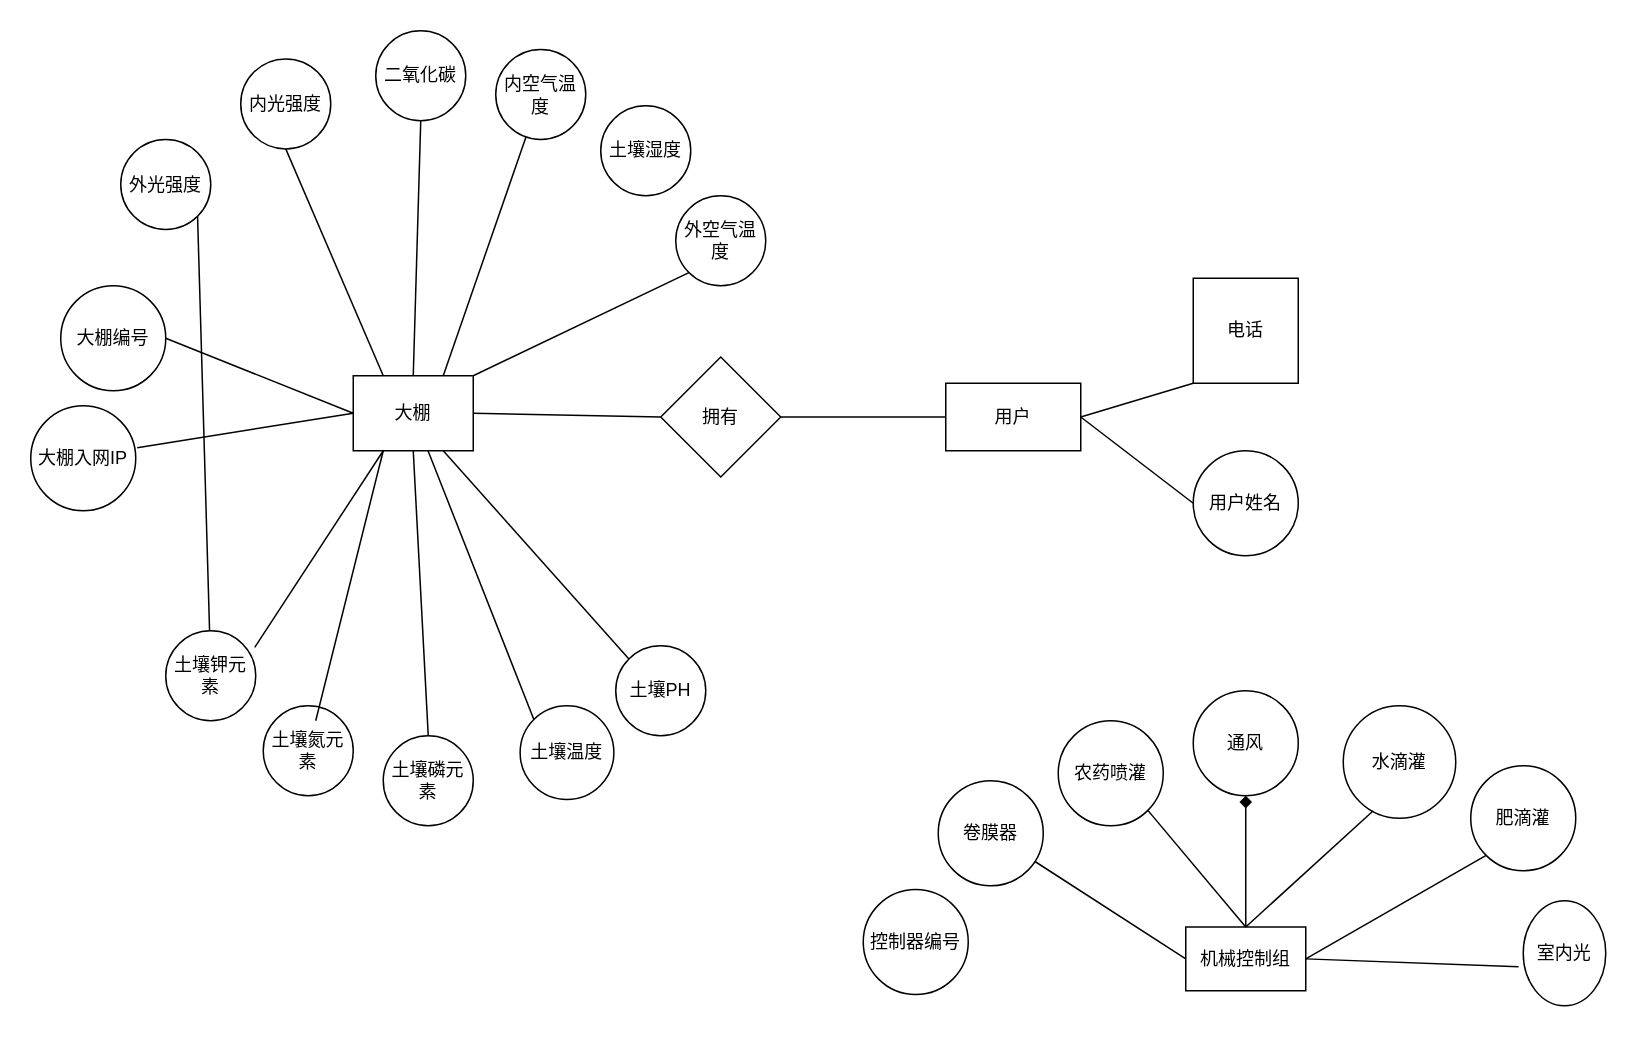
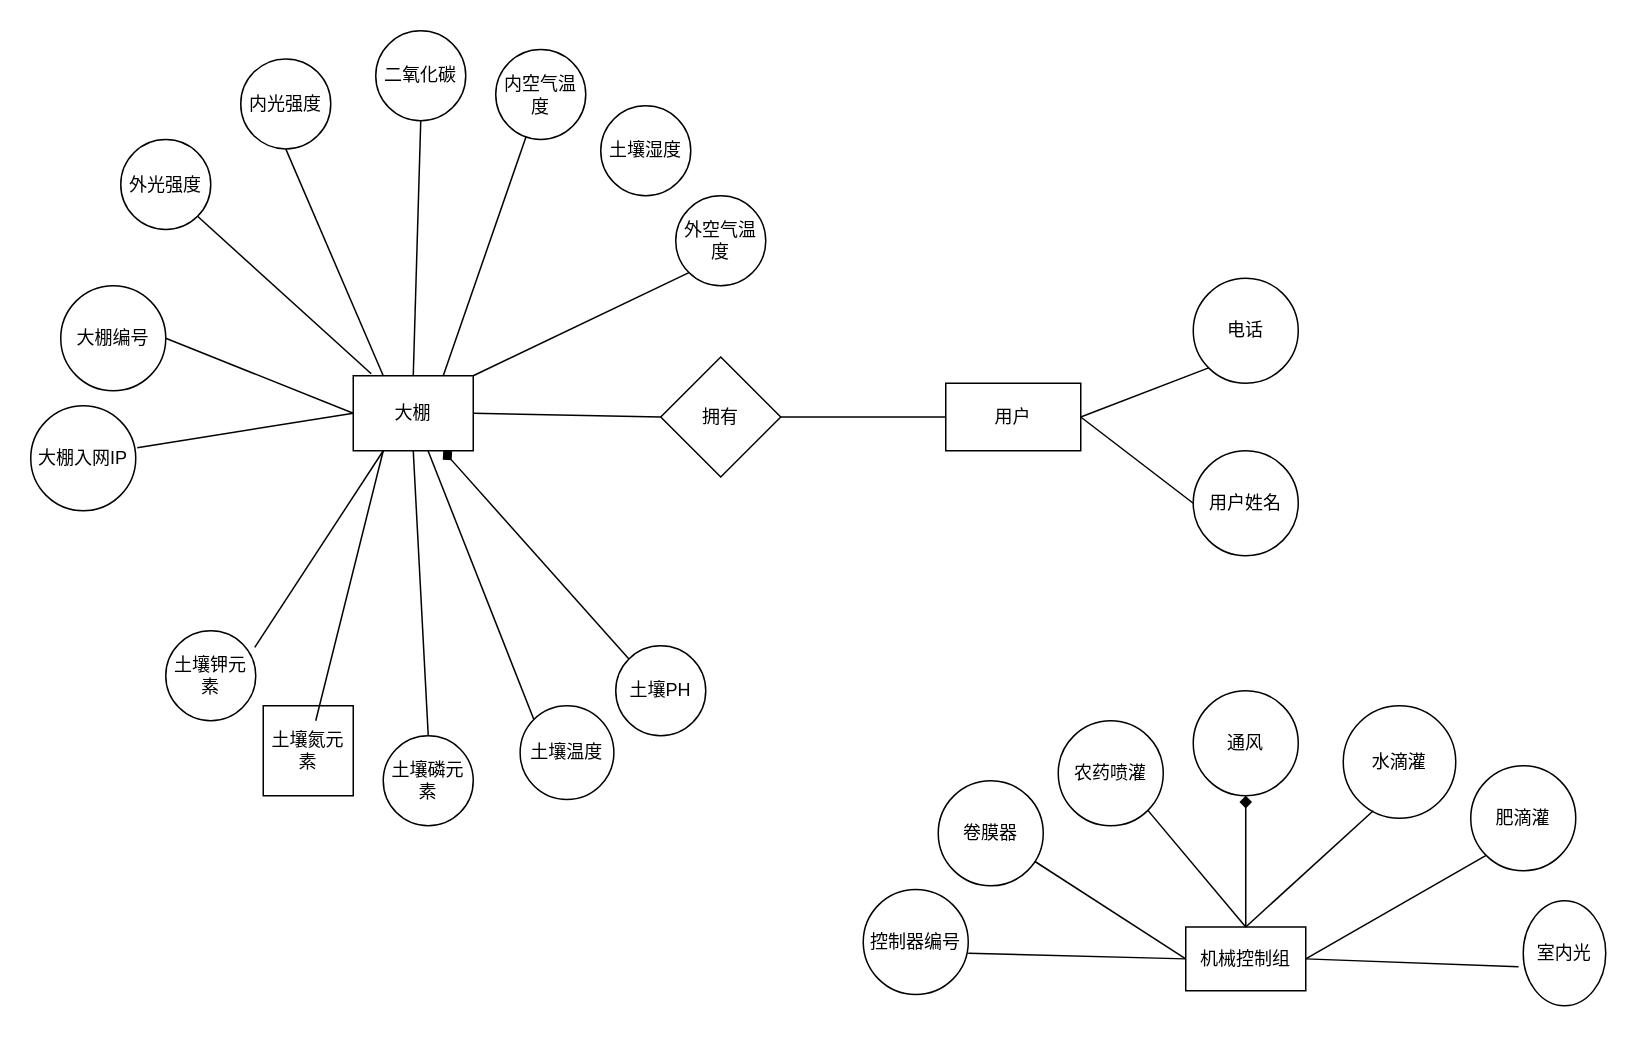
(1246, 331) -> (1246, 331)
(204, 424) -> (284, 295)
(448, 456) -> (452, 460)
(308, 751) -> (308, 751)
none -> (1074, 956)
